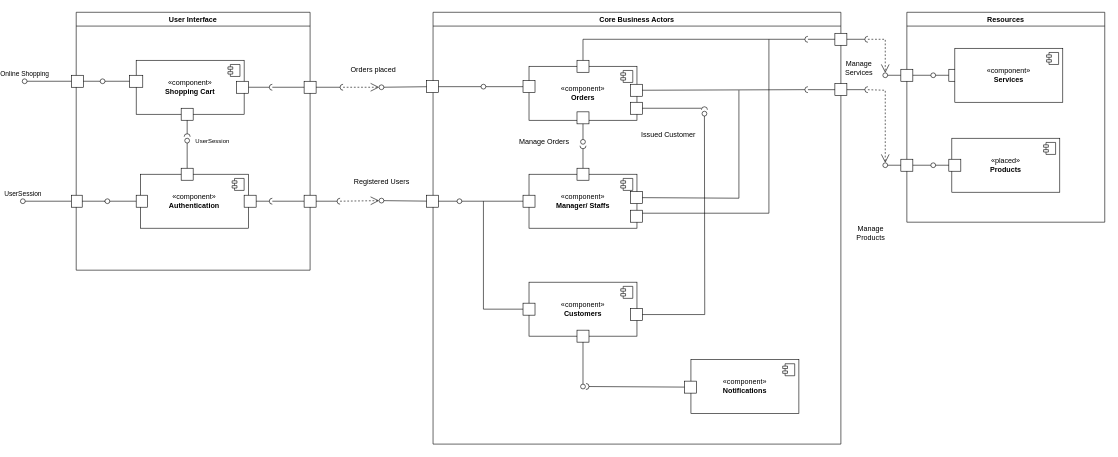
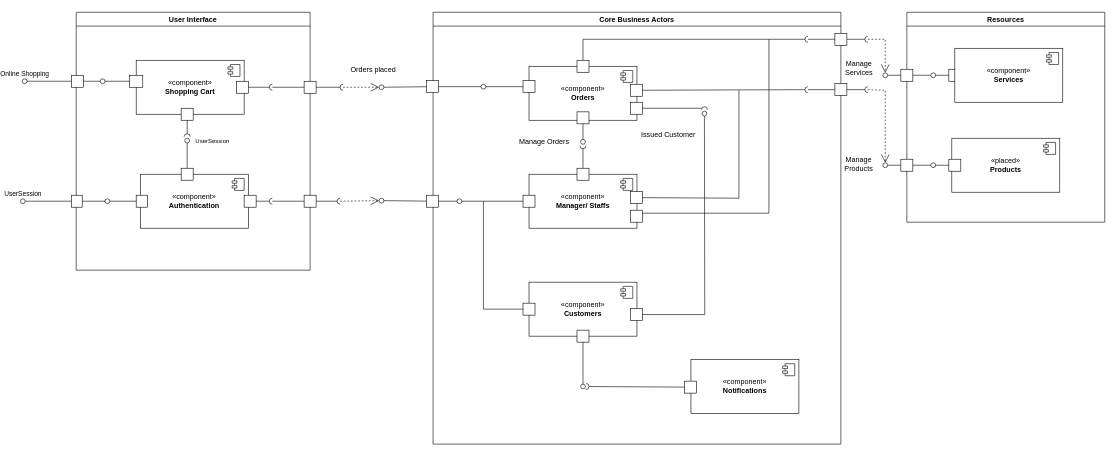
(381, 182) -> none
(871, 233) -> (859, 164)
